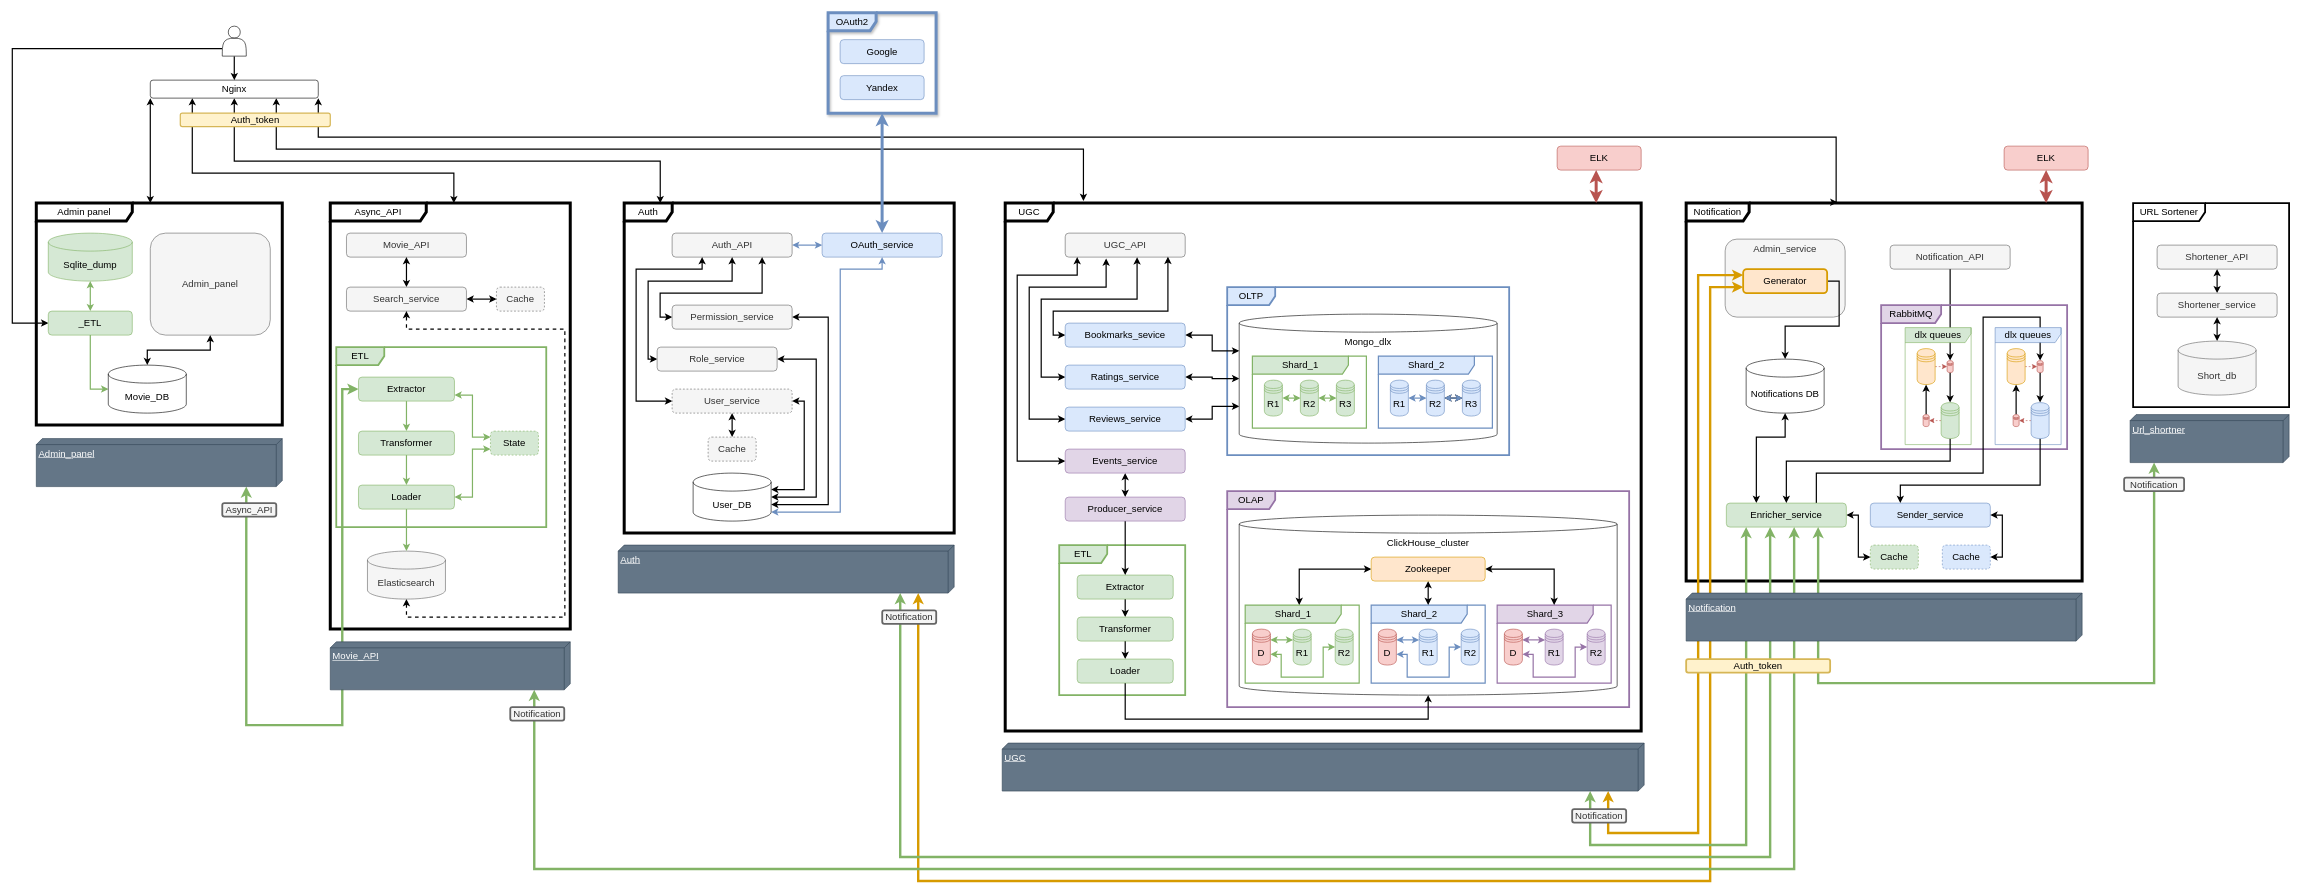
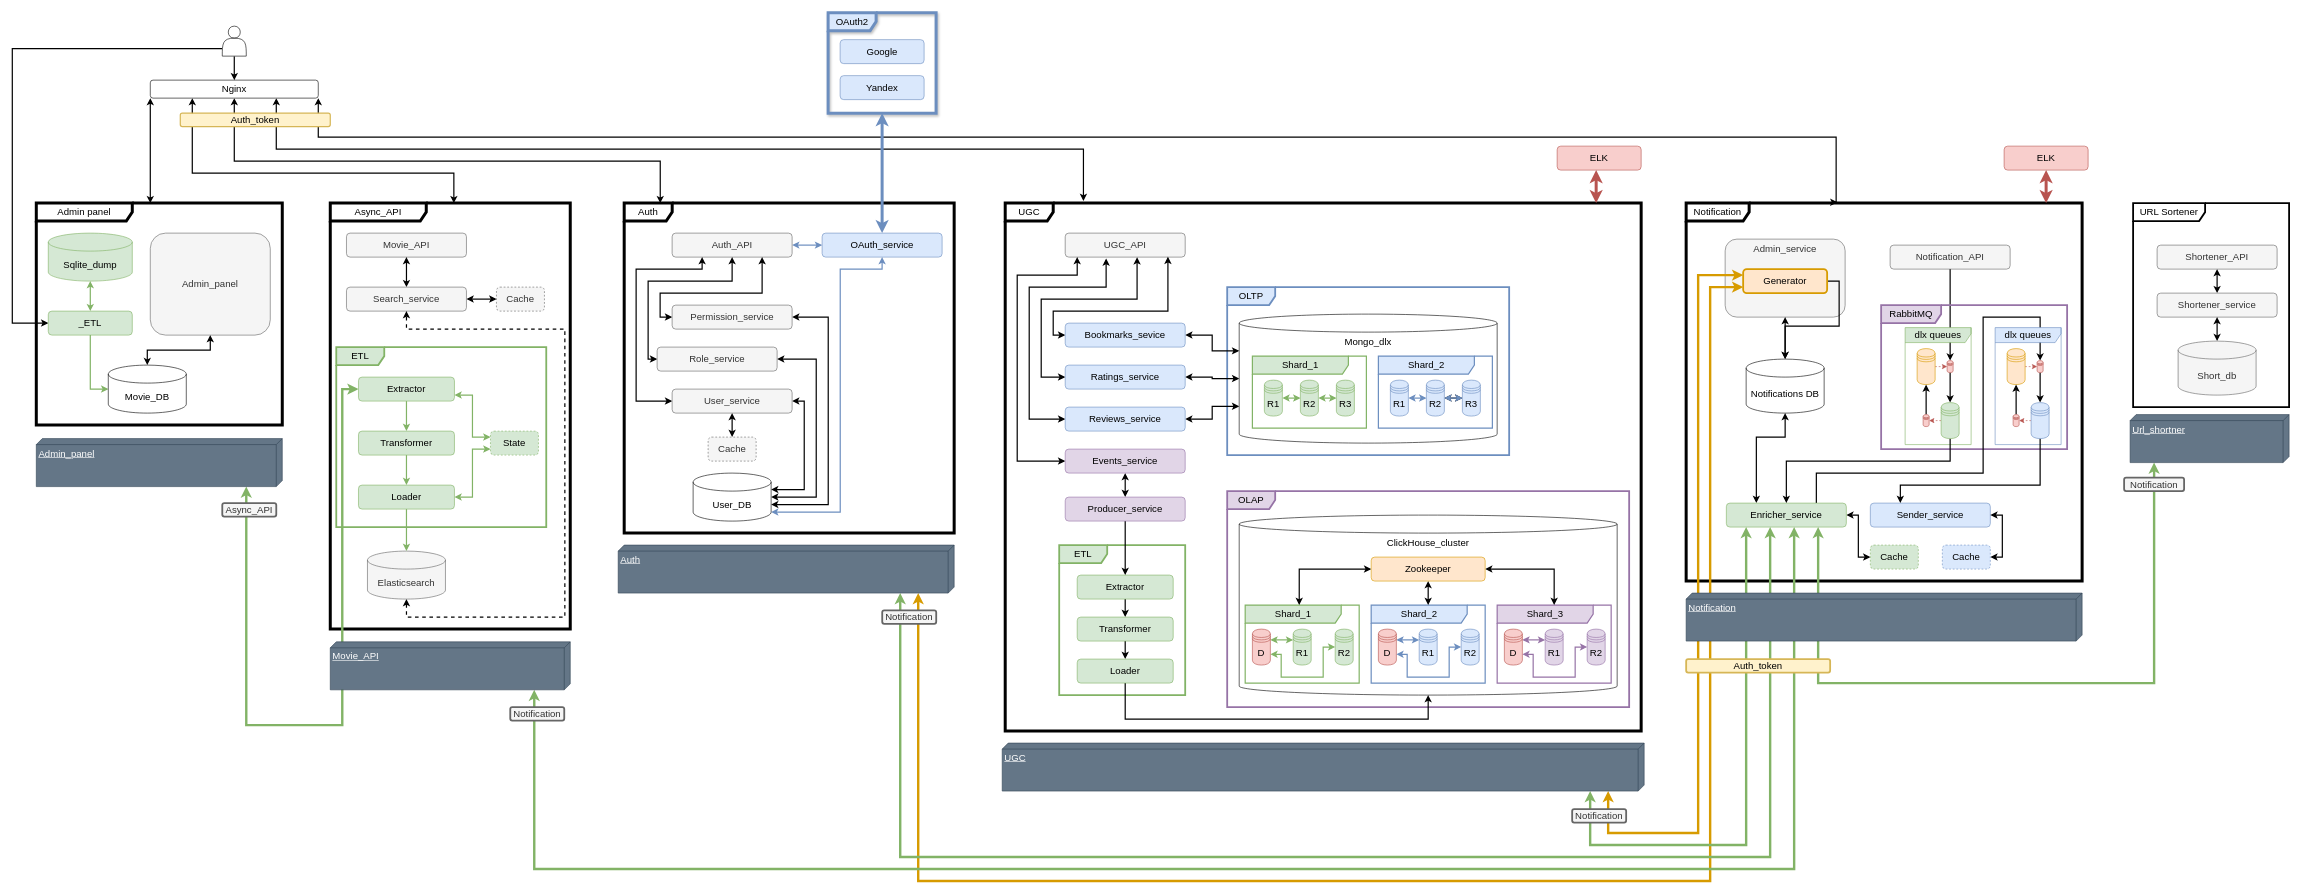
none -> (1785, 323)
(732, 401) -> (732, 401)
